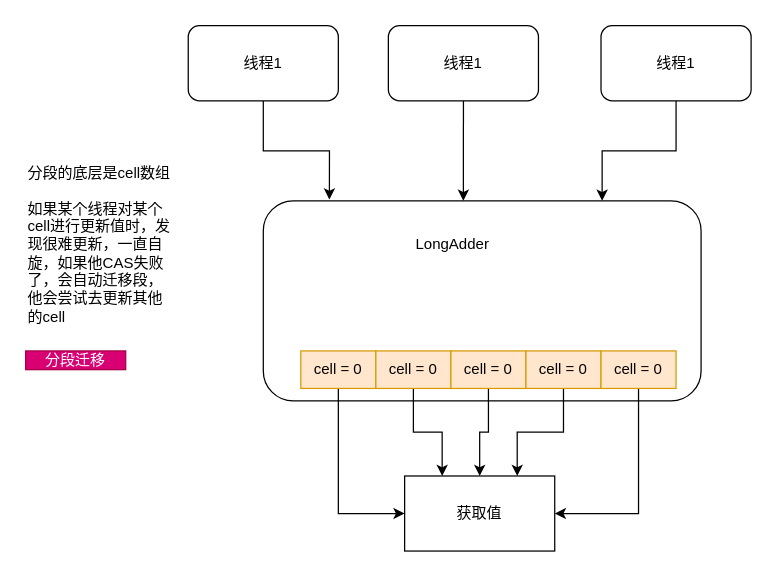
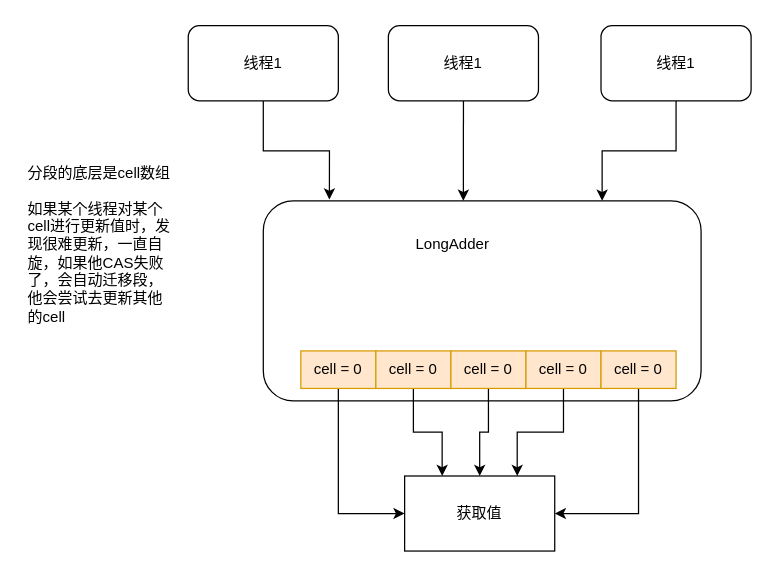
(76, 360) -> none
